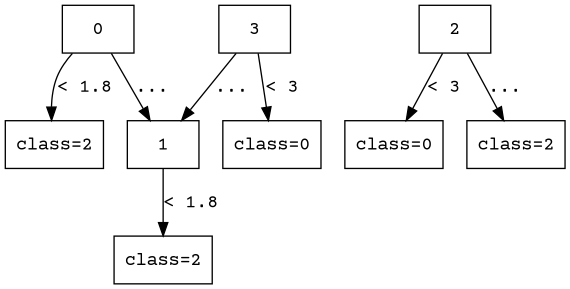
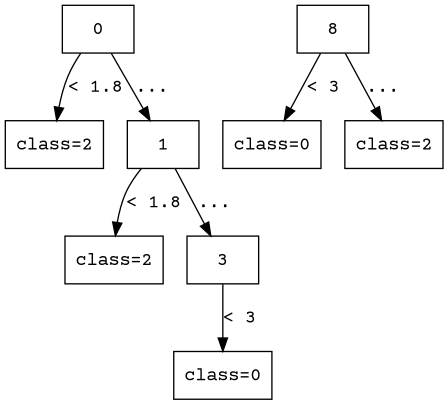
(455, 29) -> (333, 29)
(213, 82) -> (190, 196)
